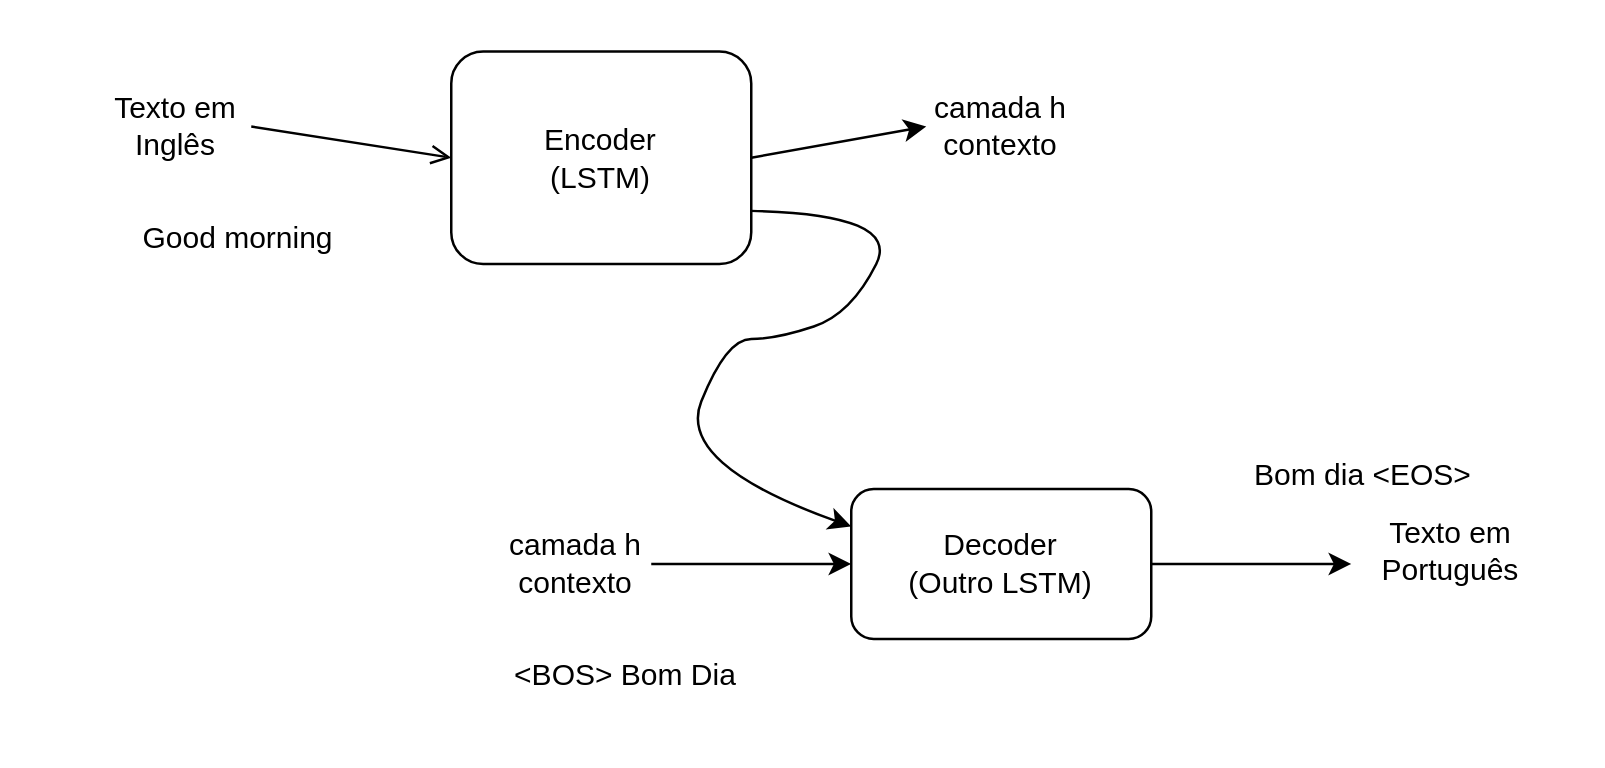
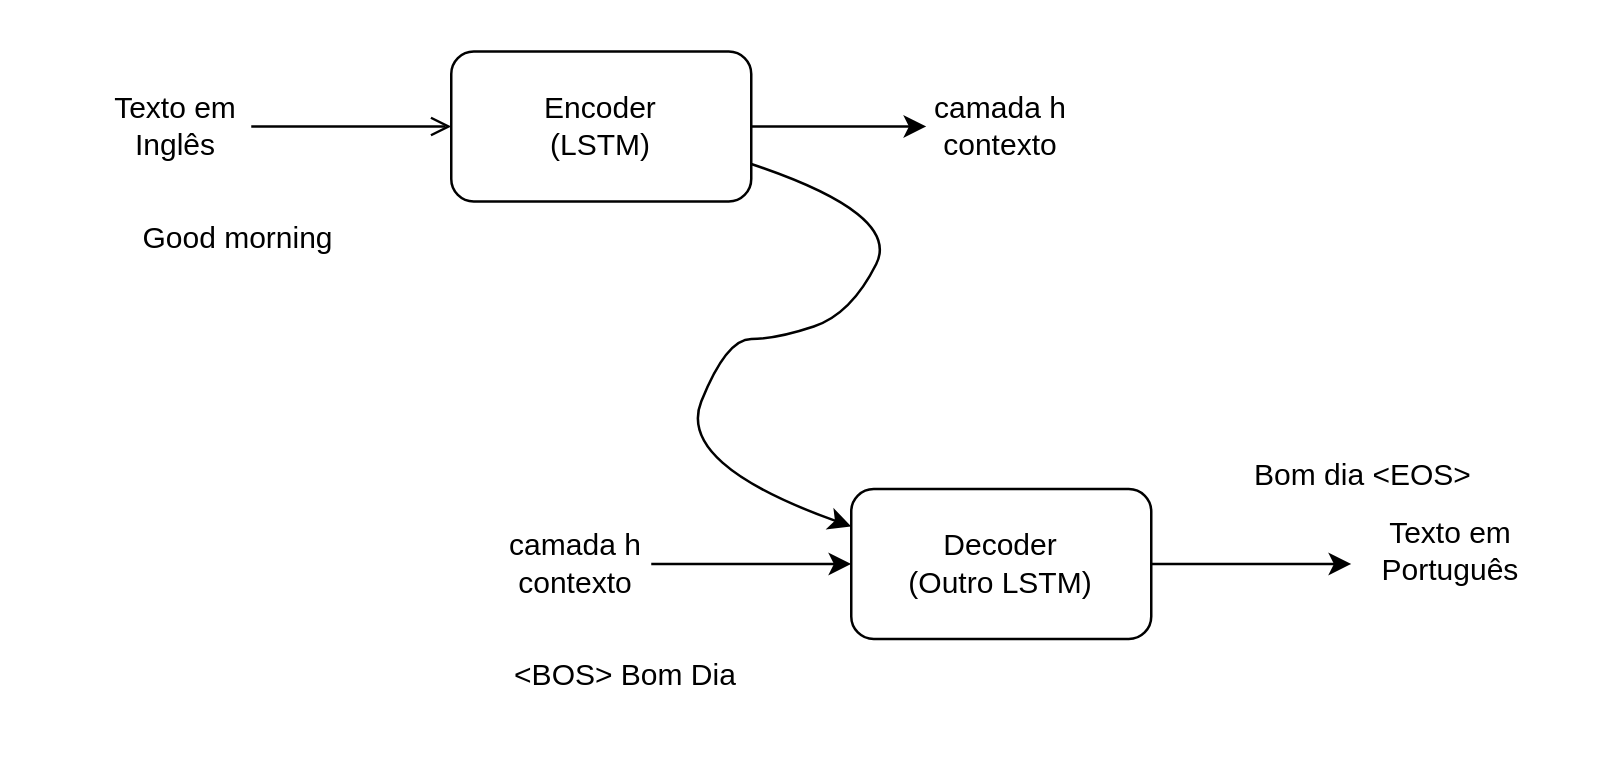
(601, 158) -> (601, 126)
